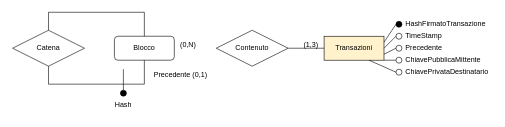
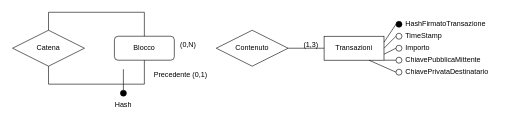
(426, 47) -> (420, 47)
(354, 48) -> (354, 48)
